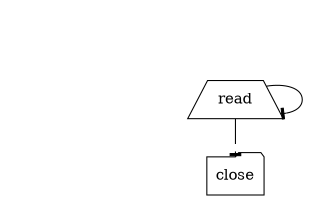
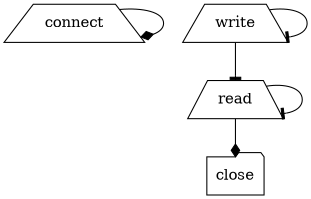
none -> (74, 23)
none -> (235, 23)
(235, 132) -> (235, 132)
